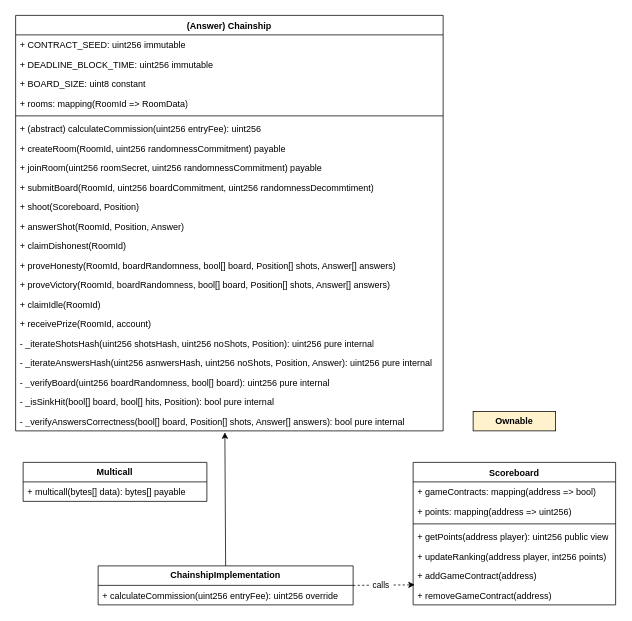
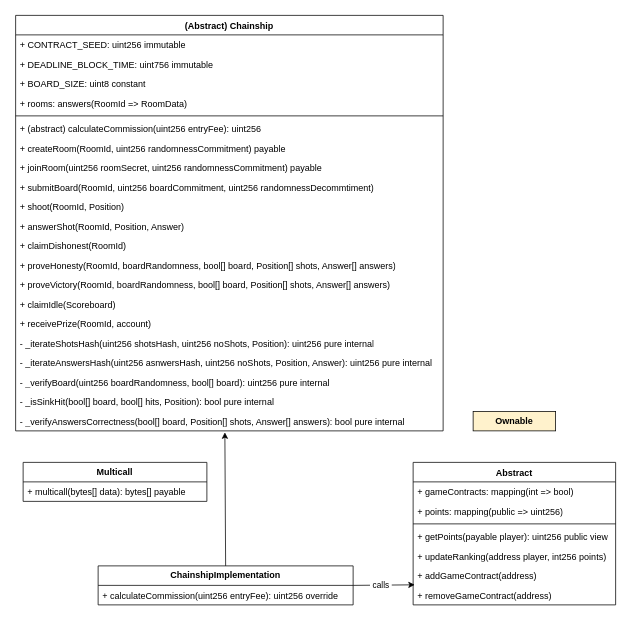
(229, 26) -> (229, 26)
(112, 65) -> (112, 65)
(104, 104) -> (105, 104)
(87, 208) -> (77, 208)
(63, 305) -> (73, 305)
(514, 473) -> (514, 473)
(513, 493) -> (501, 493)
(501, 512) -> (496, 512)
(515, 543) -> (515, 543)
(362, 585) -> (362, 585)
